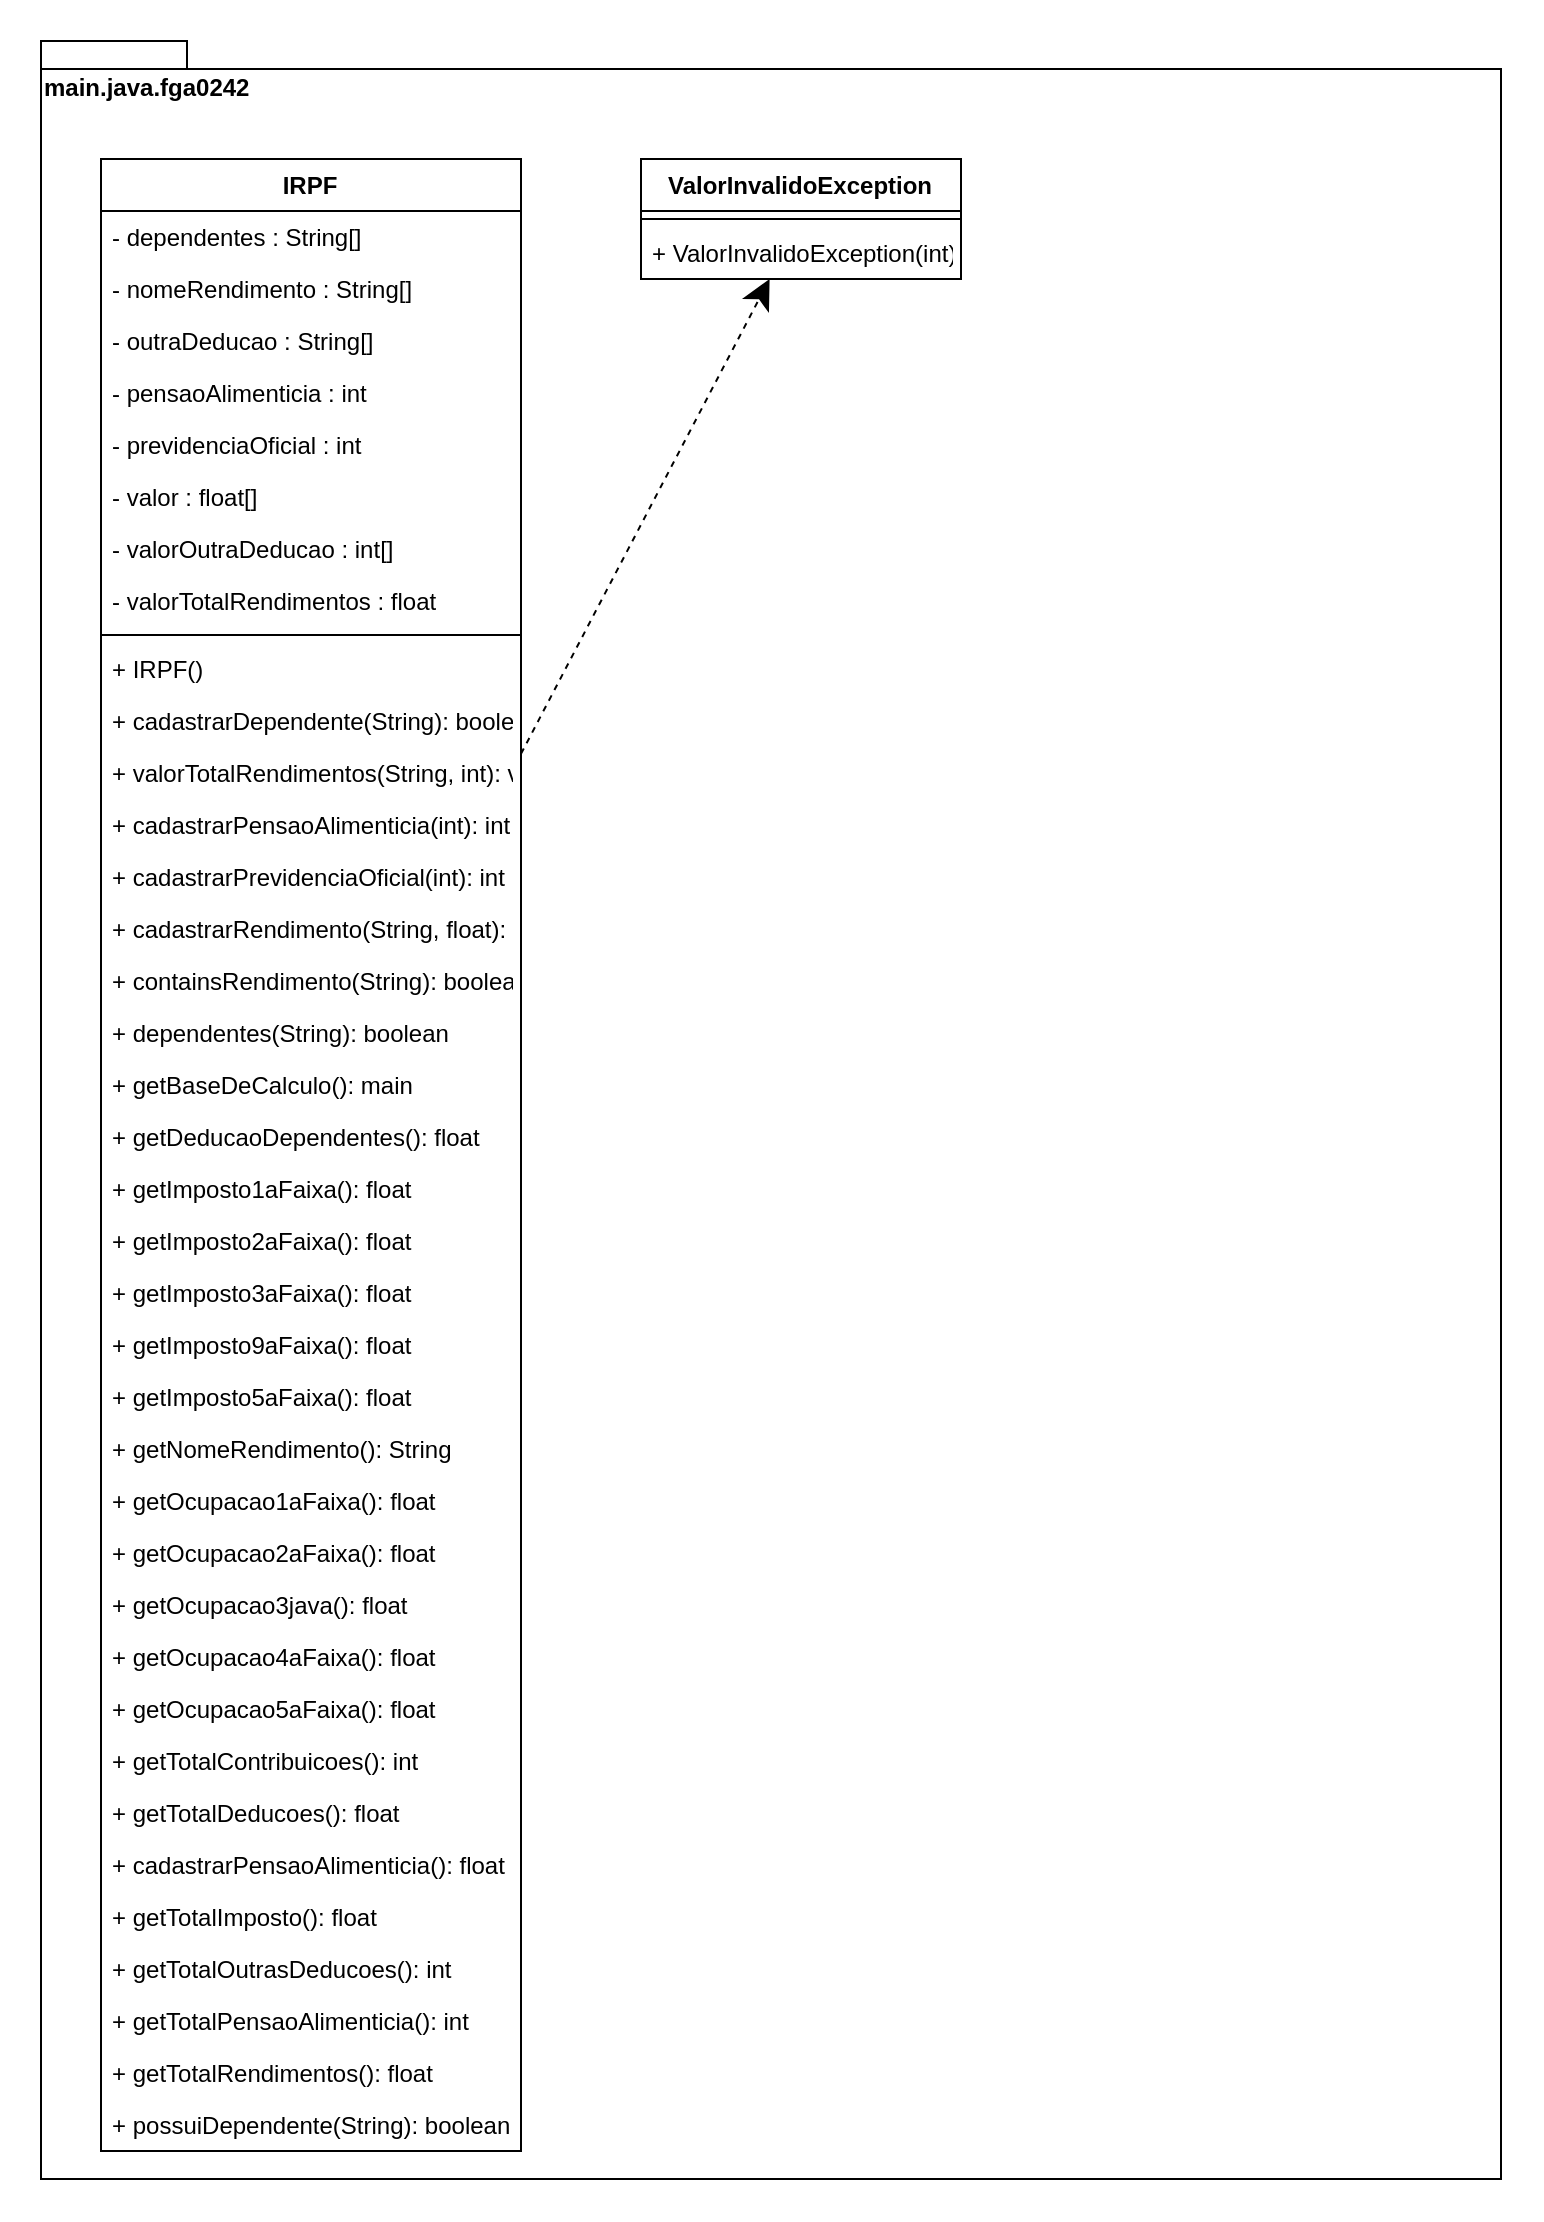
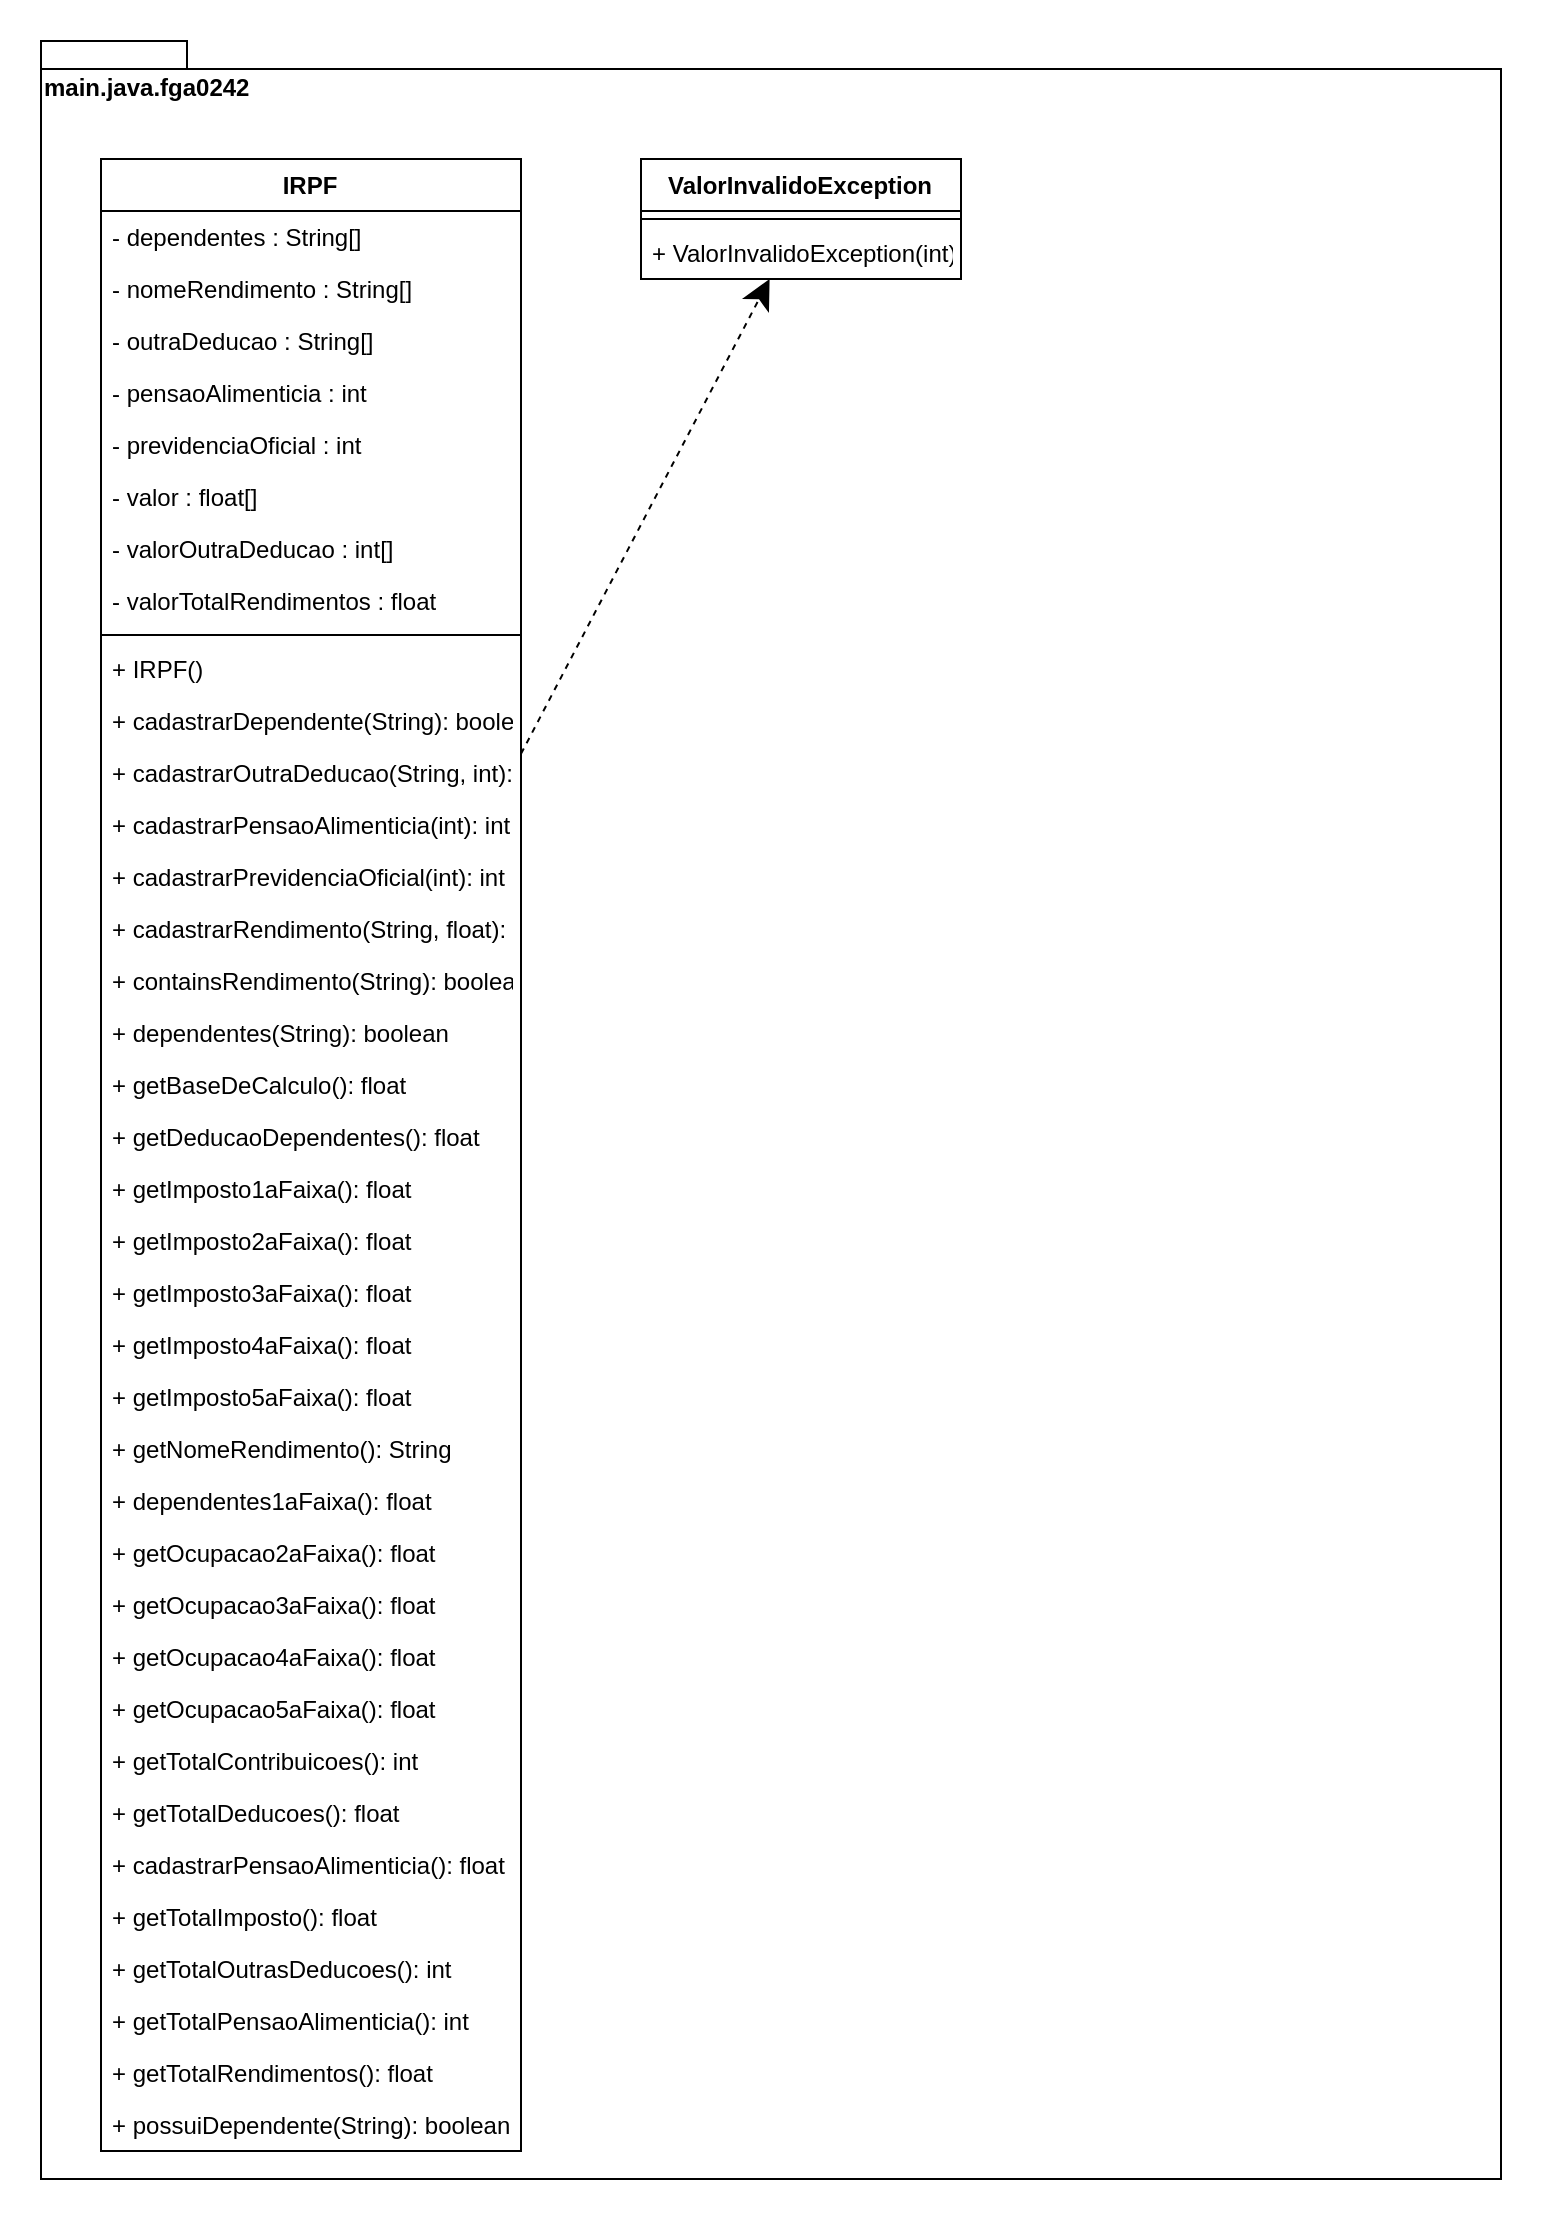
(360, 774) -> (369, 774)
(268, 1086) -> (275, 1086)
(285, 1346) -> (285, 1346)
(291, 1502) -> (291, 1502)
(281, 1606) -> (291, 1606)
